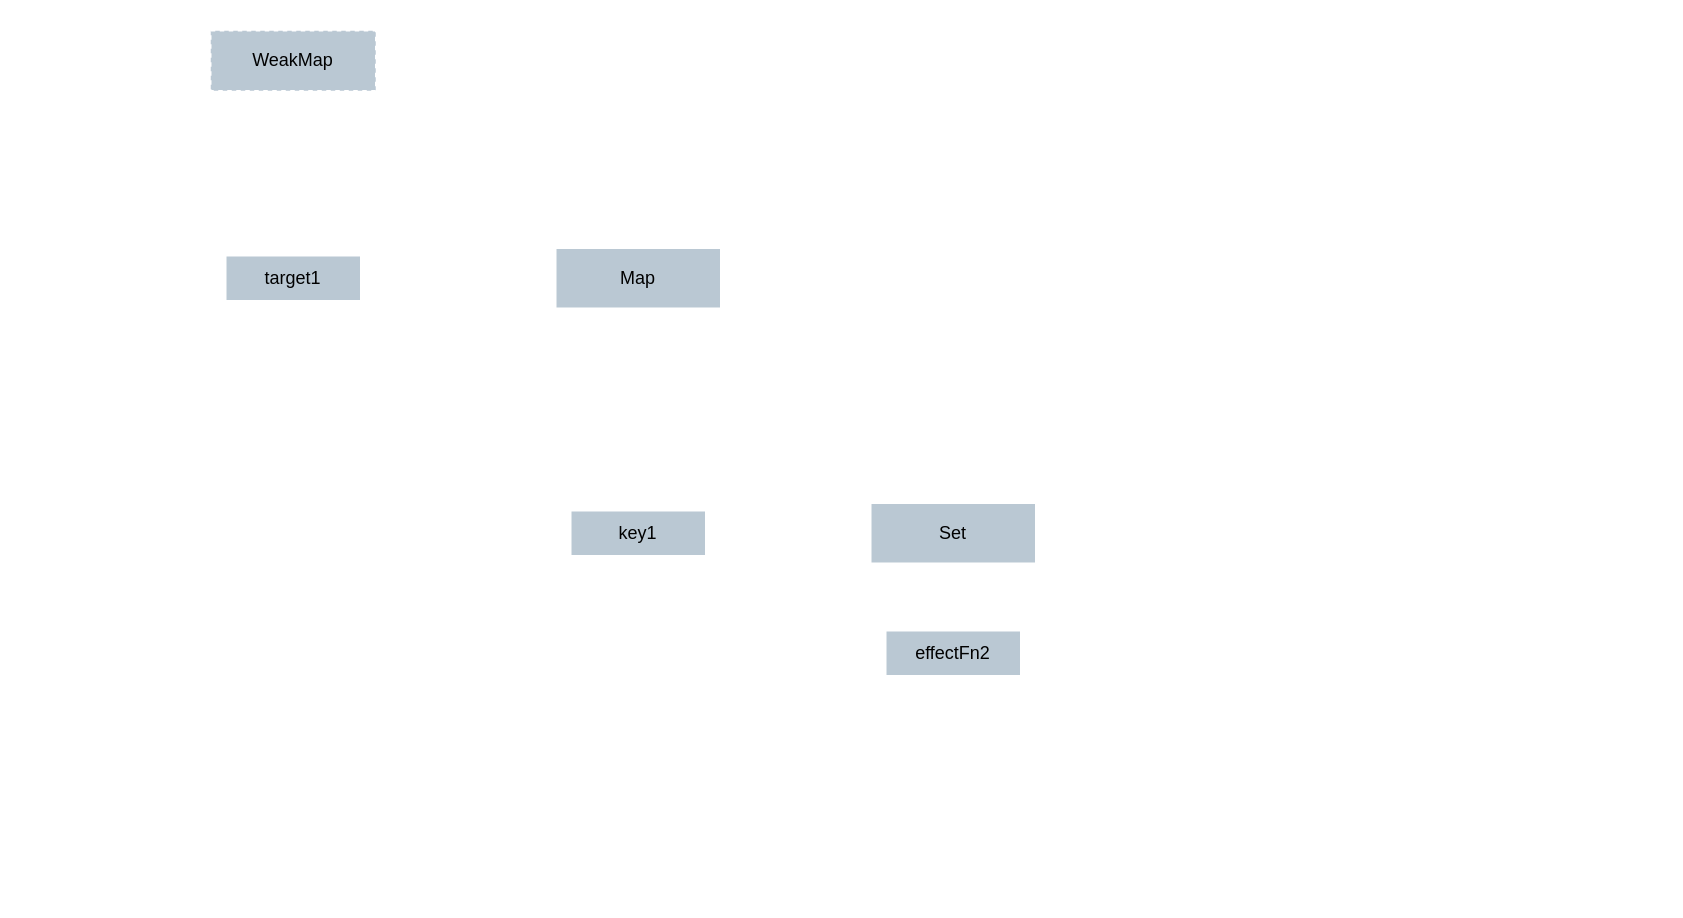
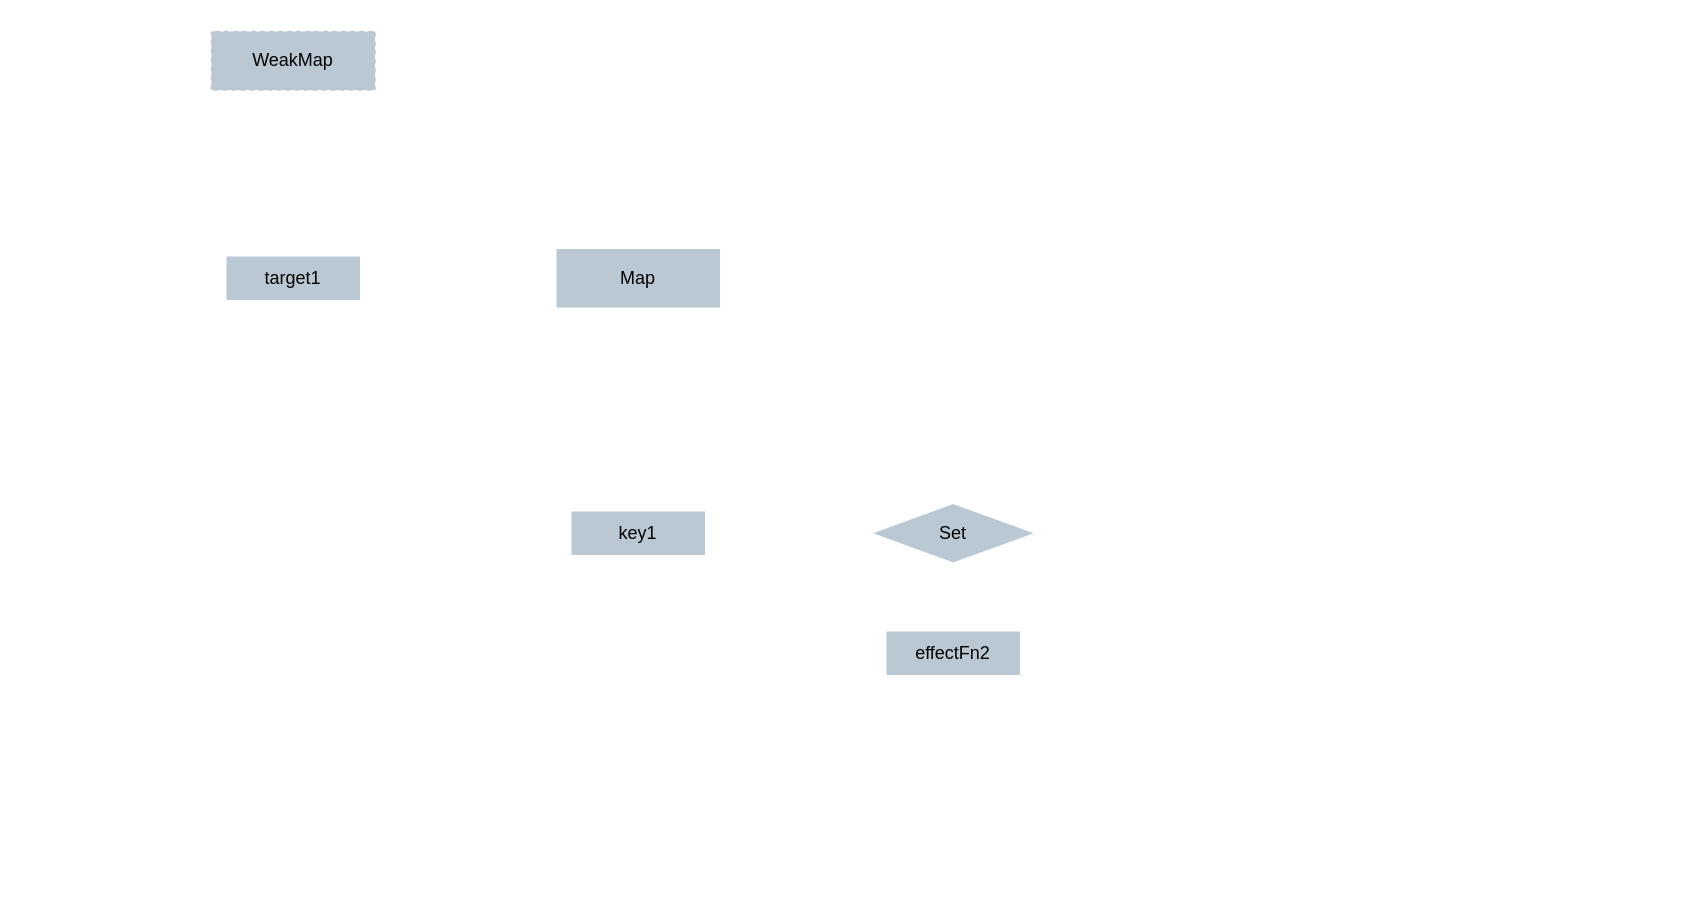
(953, 533) -> (953, 533)
